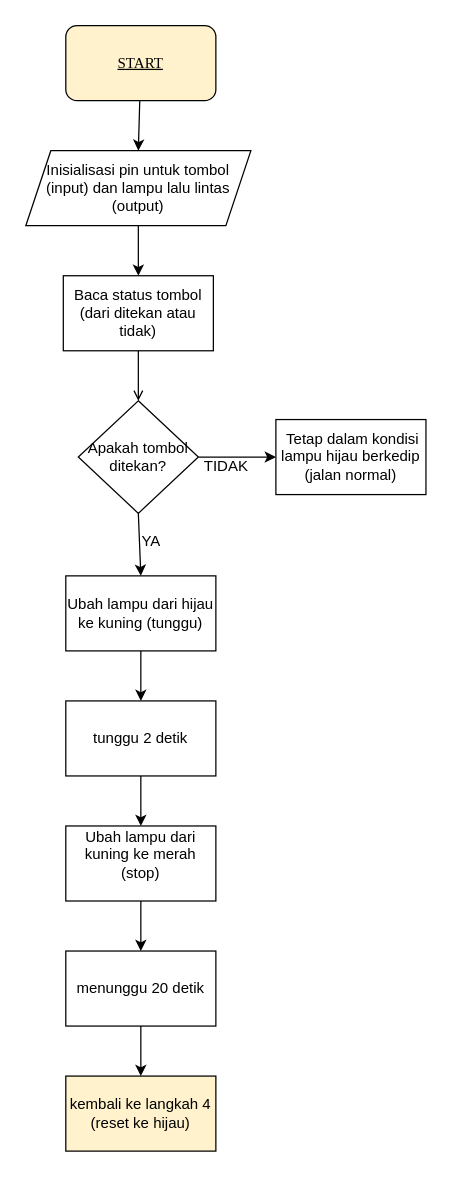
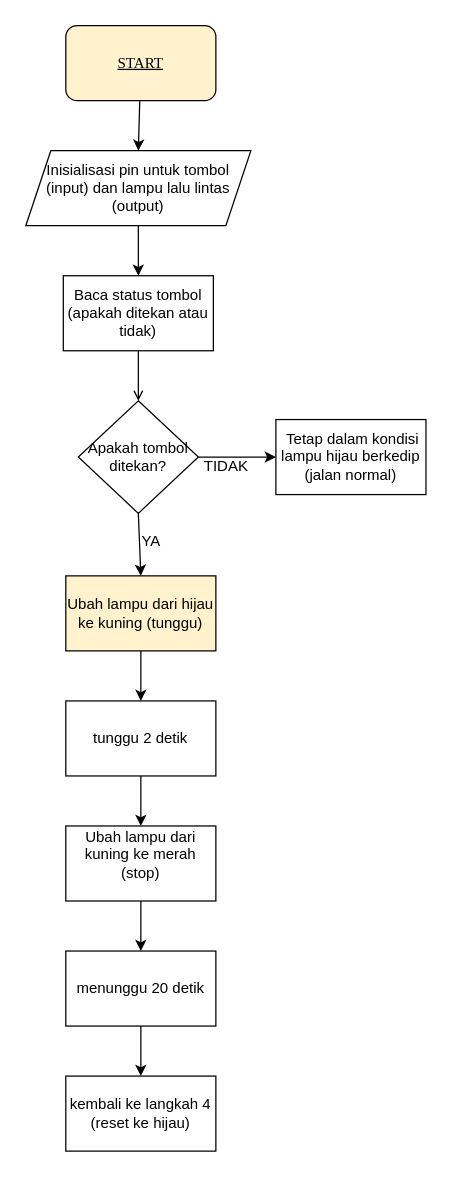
(138, 313) -> (138, 313)
(141, 613) -> (141, 613)
(141, 1113) -> (141, 1113)
